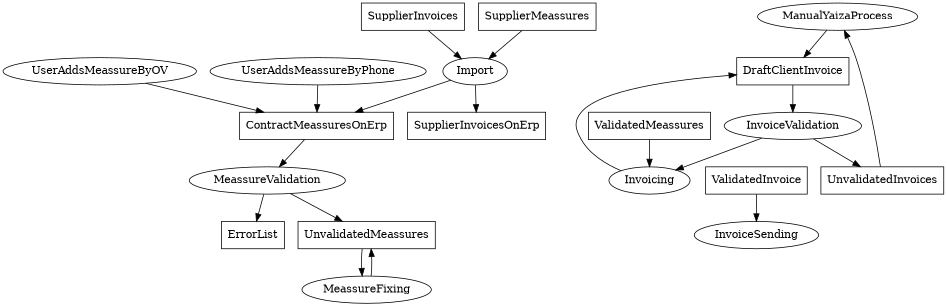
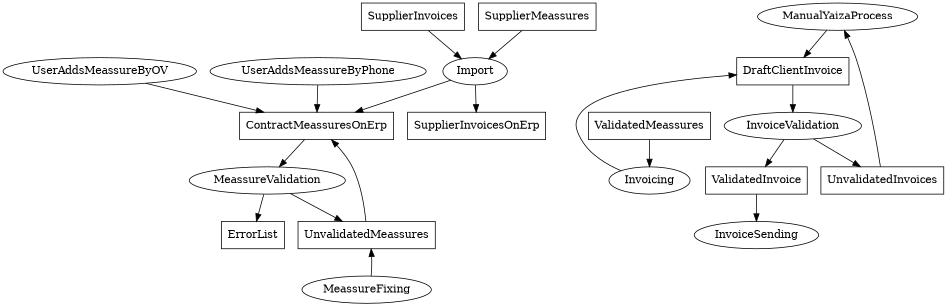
(722, 153) -> (777, 150)
(362, 259) -> (358, 181)
